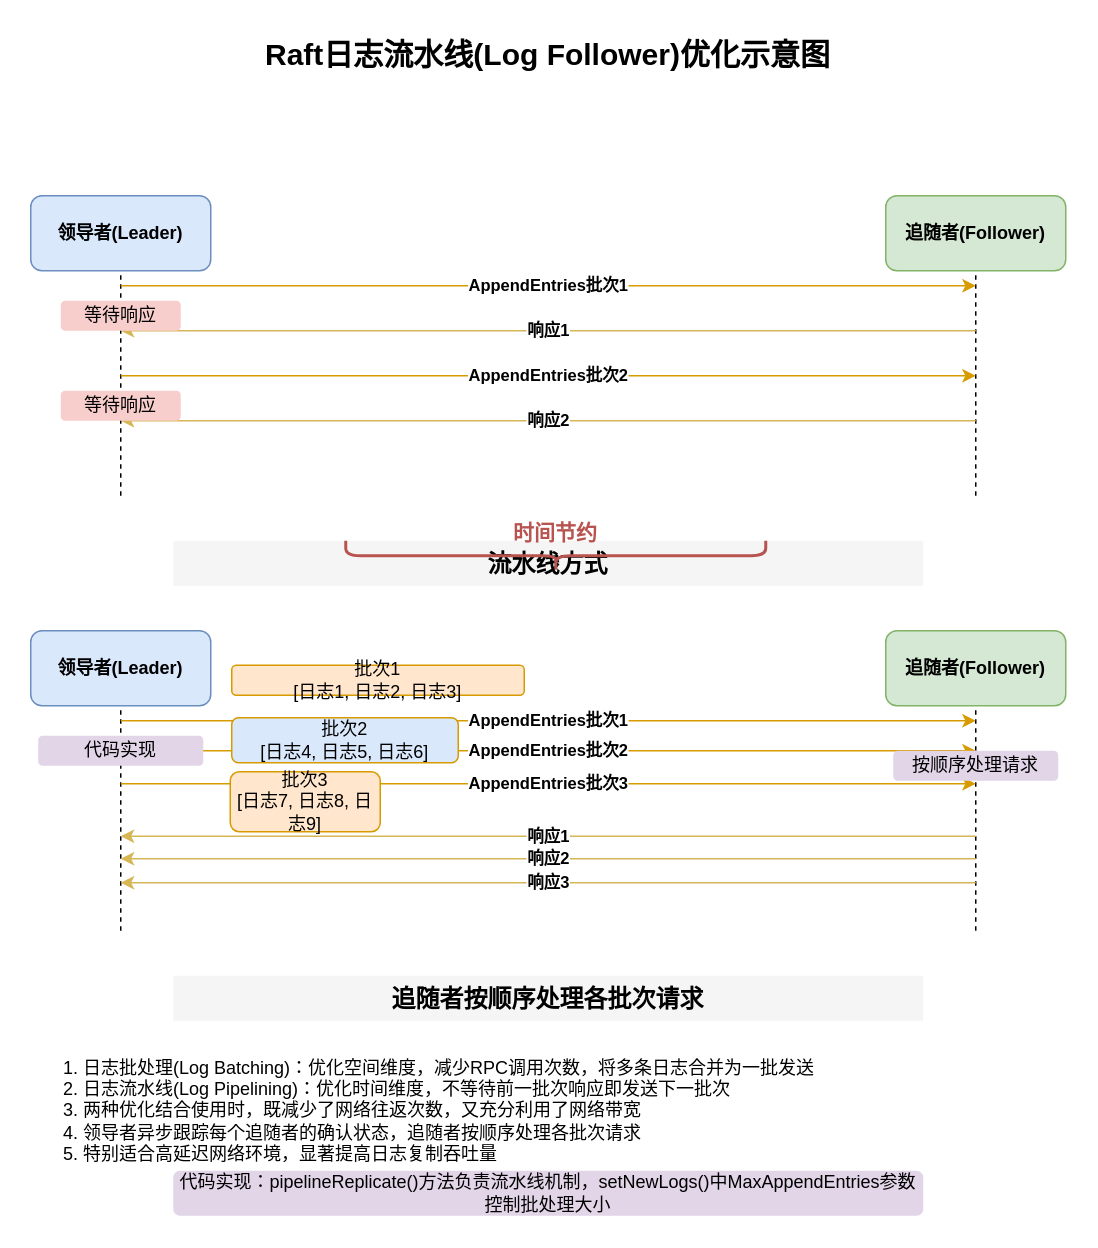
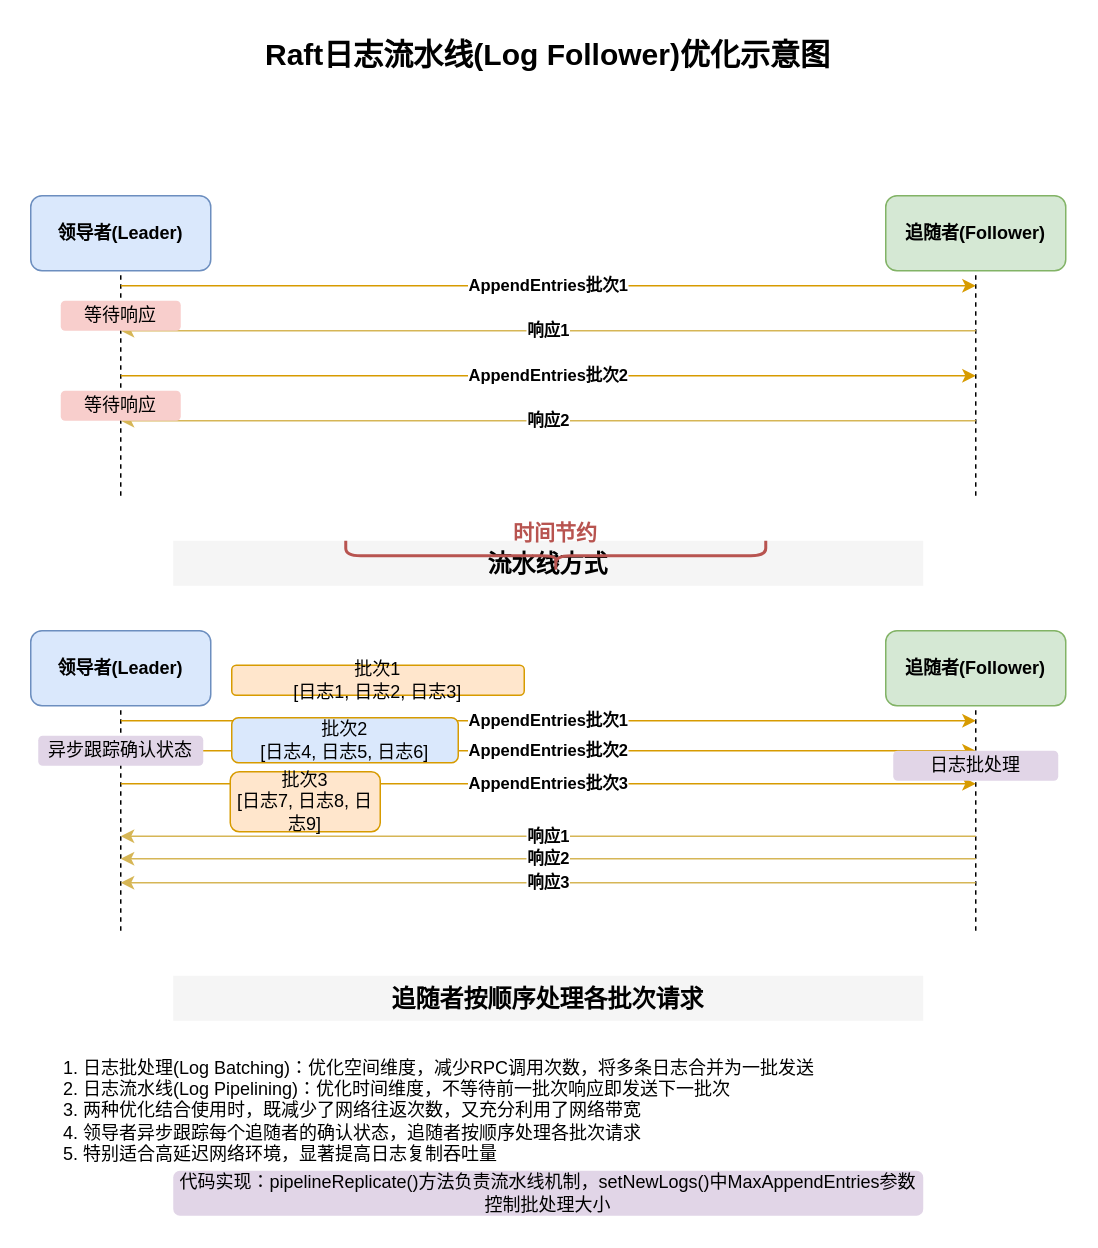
(121, 751) -> (121, 751)
(976, 766) -> (976, 766)
